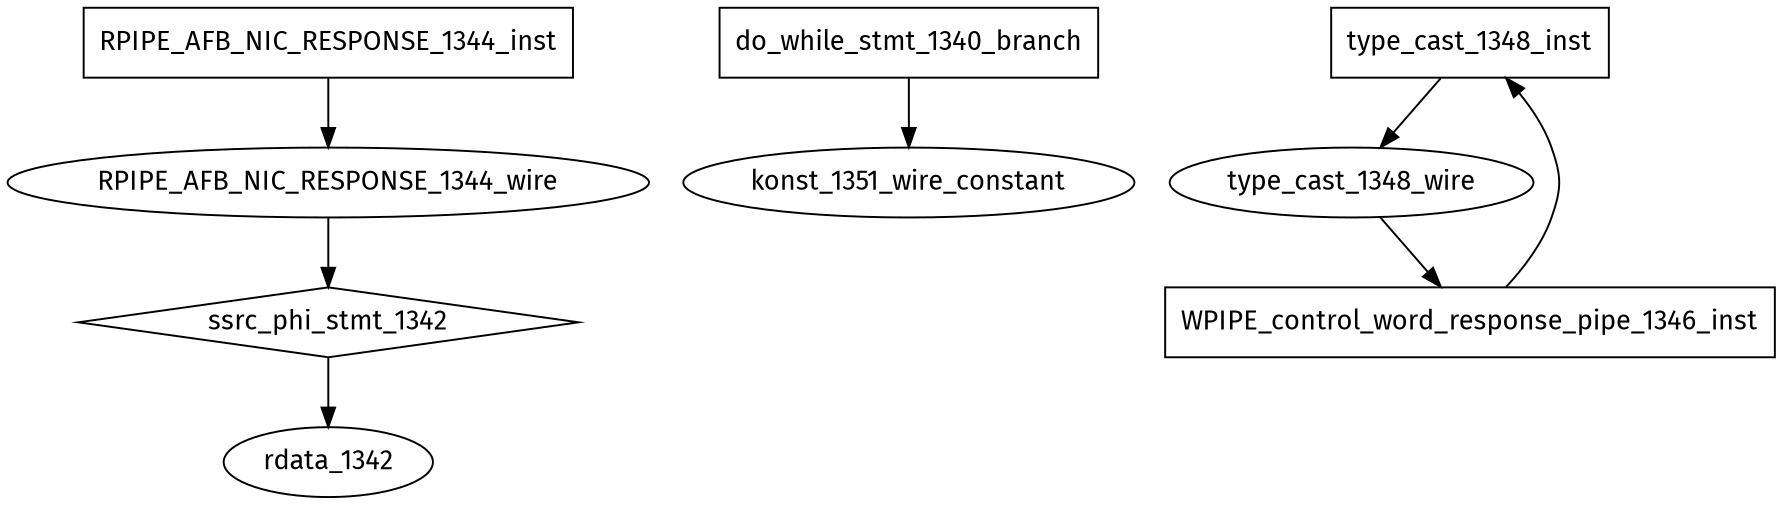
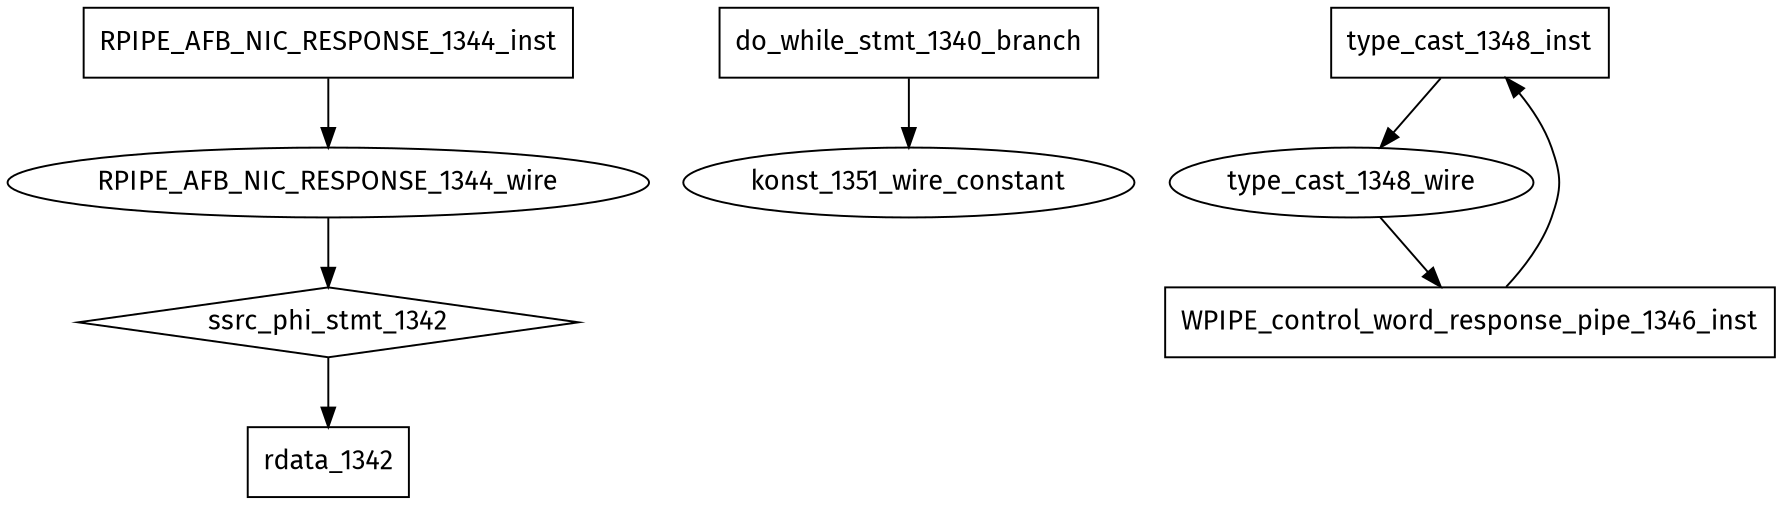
(328, 462) -> (328, 462)
